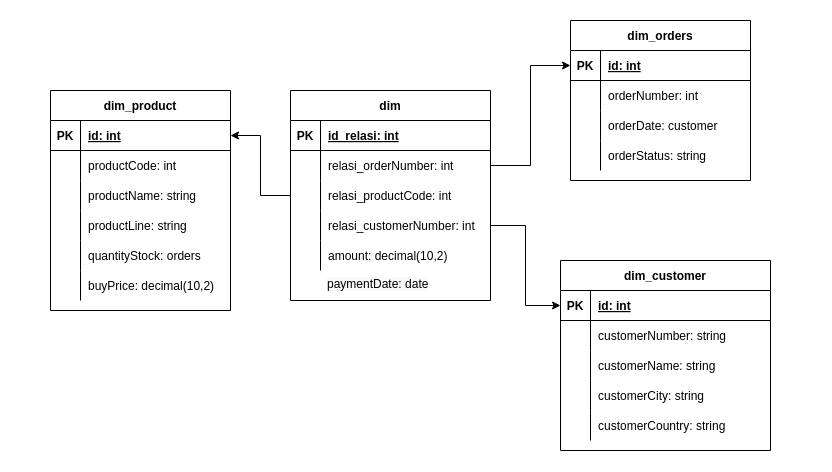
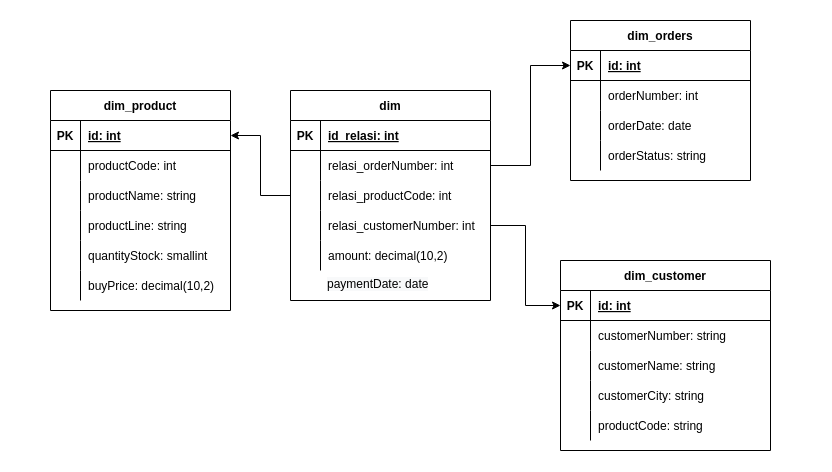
(669, 126) -> (655, 126)
(154, 256) -> (156, 256)
(671, 426) -> (657, 426)
